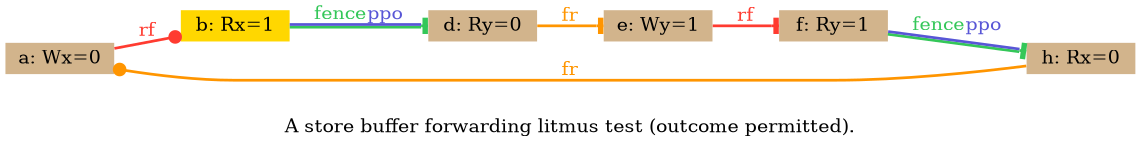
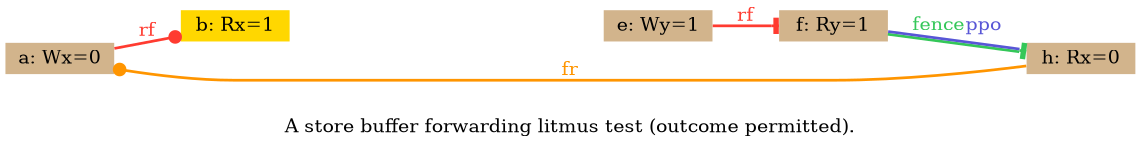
(483, 26) -> none
